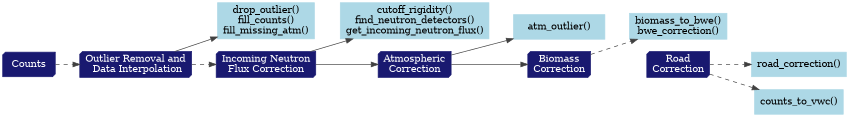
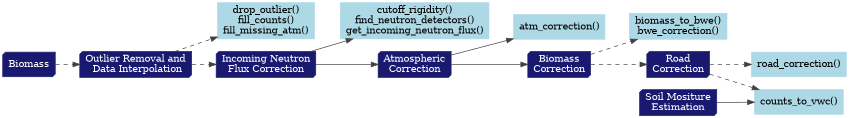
(559, 27) -> (559, 27)
(193, 45) -> (193, 45)
(29, 64) -> (29, 64)
none -> (615, 64)
none -> (678, 103)
